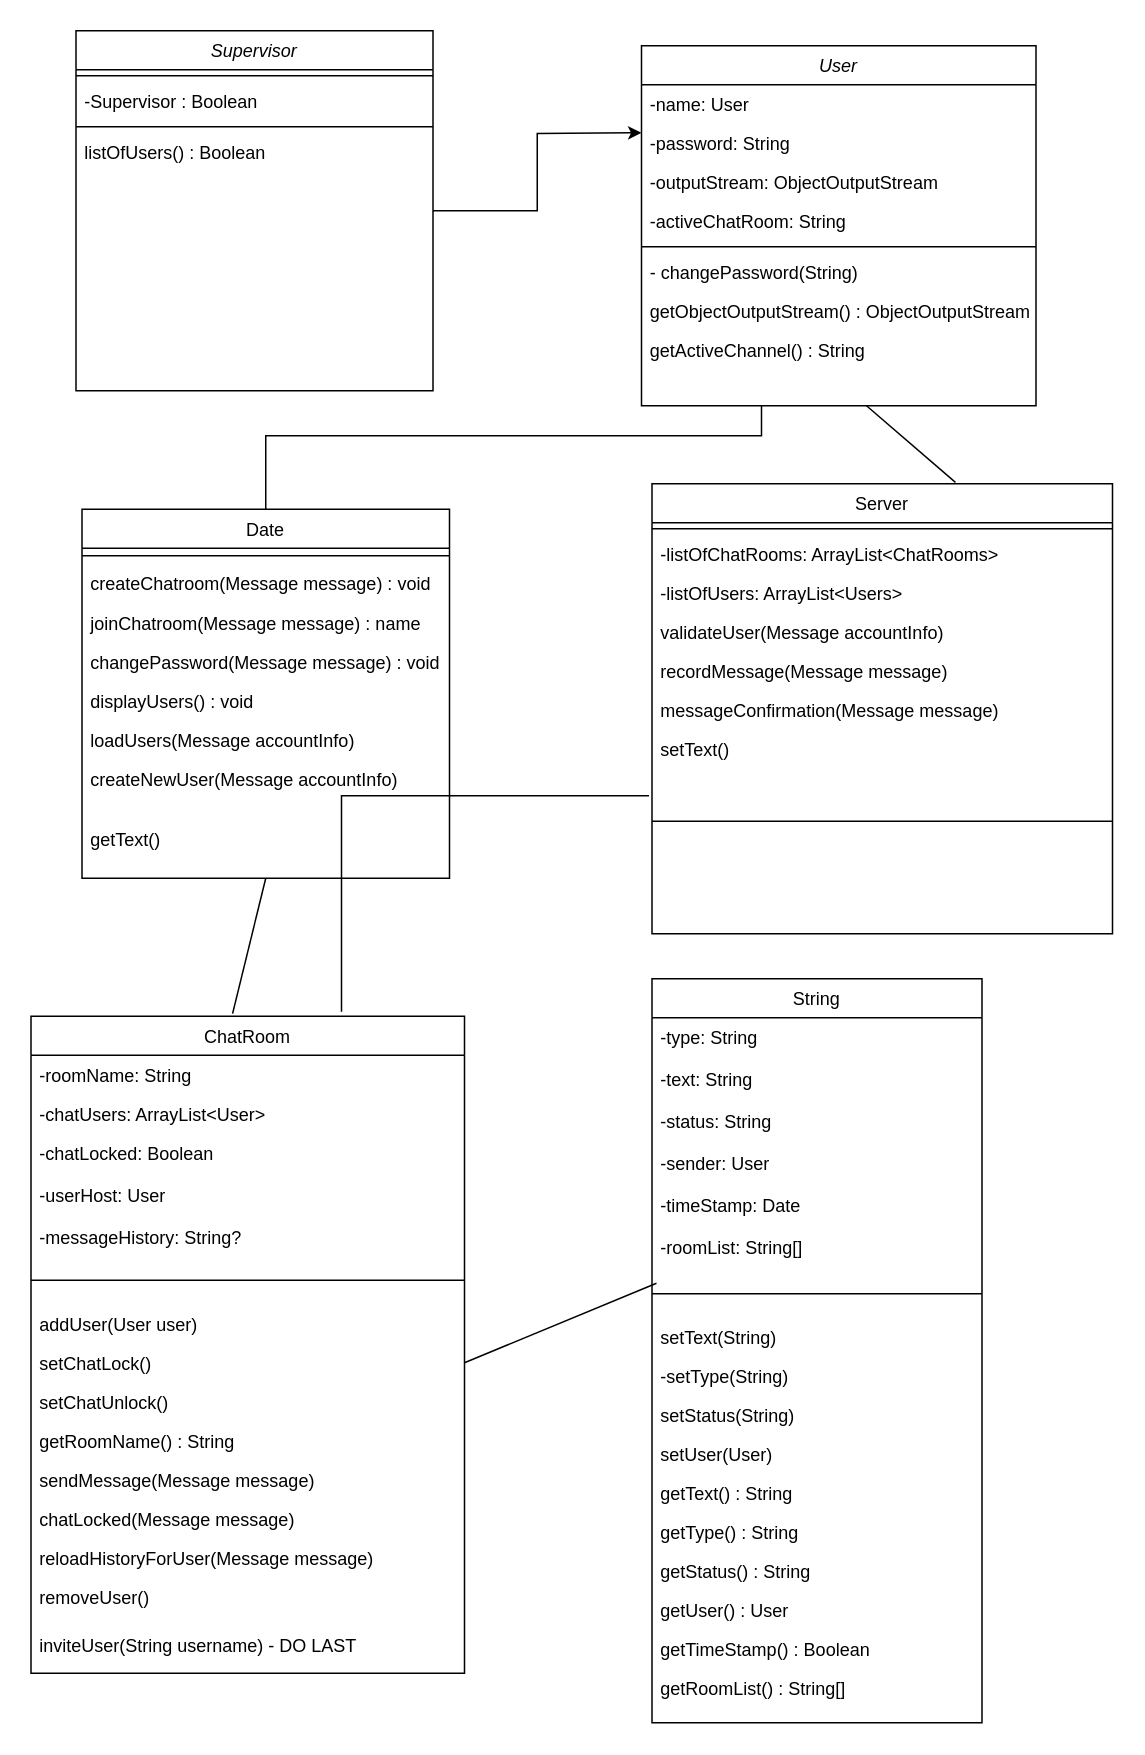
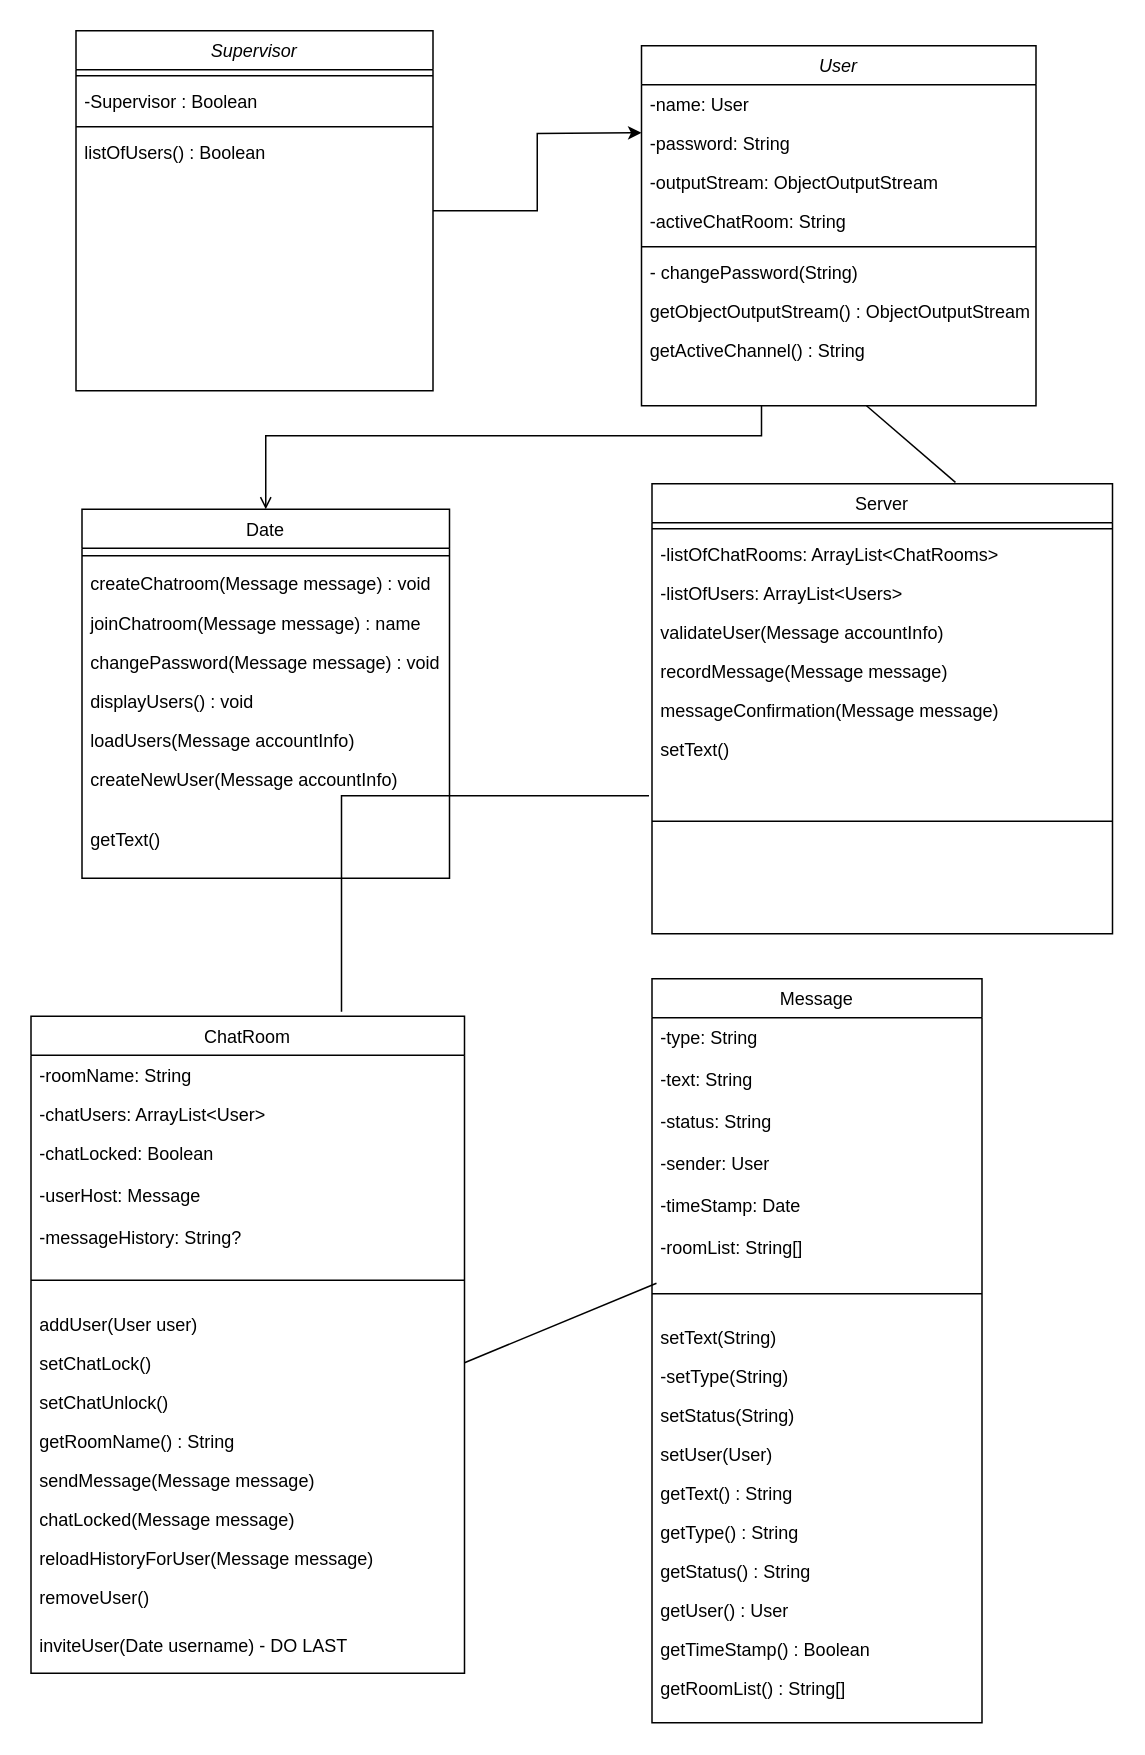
(266, 503) -> (266, 502)
(249, 947) -> none
(816, 999) -> (816, 999)
(110, 1196) -> (125, 1196)
(209, 1646) -> (201, 1646)
